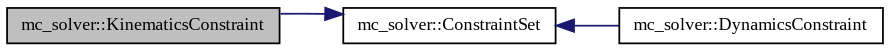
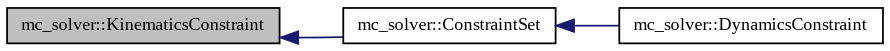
(303, 14) -> (321, 37)
